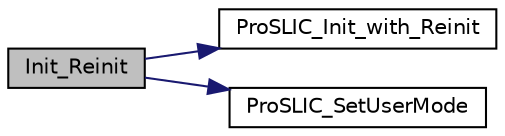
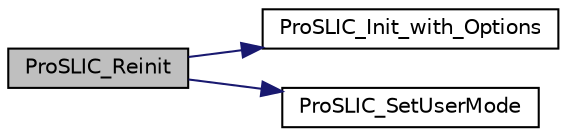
(358, 29) -> (411, 29)
(77, 68) -> (98, 68)
